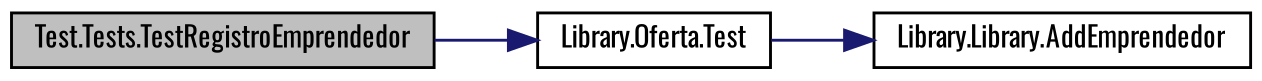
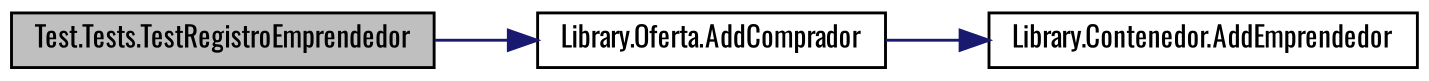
(654, 40) -> (712, 40)
(1062, 40) -> (1203, 40)
